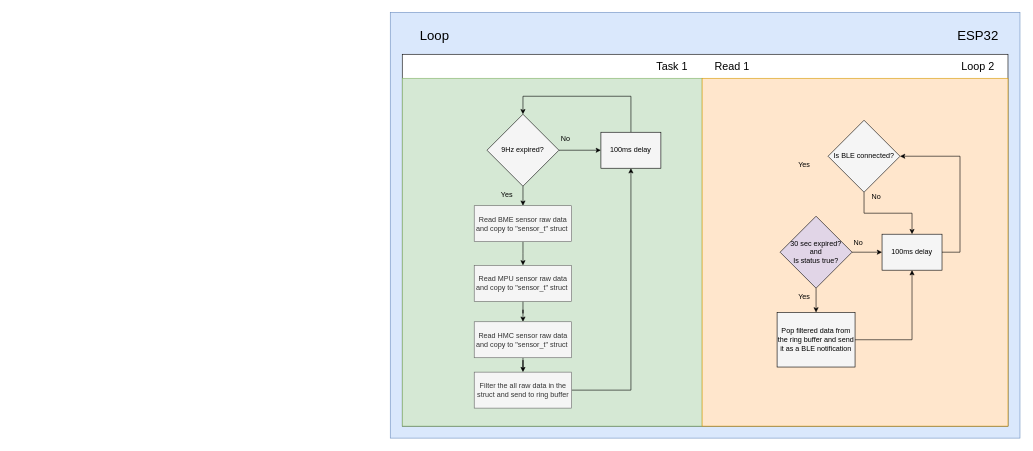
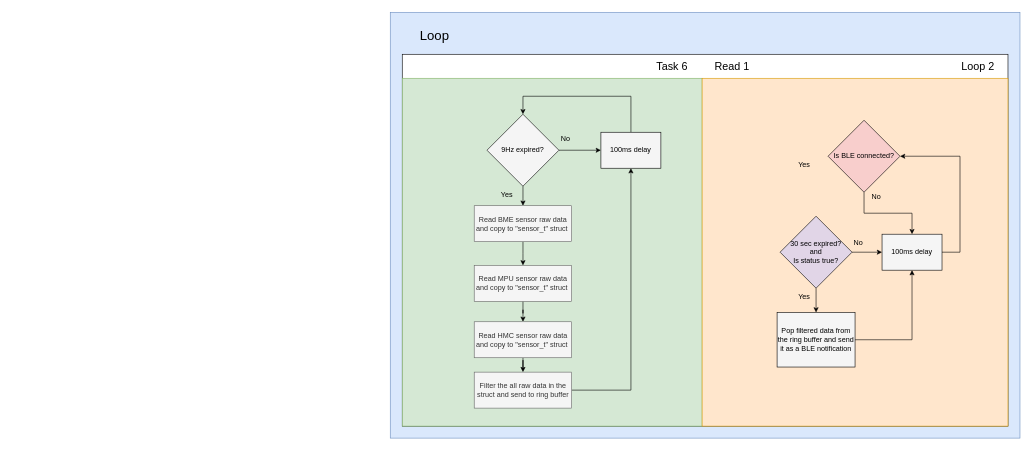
(978, 36) -> none
(672, 66) -> (672, 66)
(864, 156) -> (864, 156)
